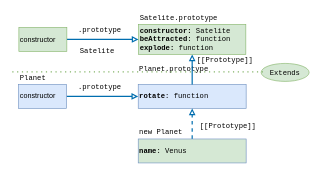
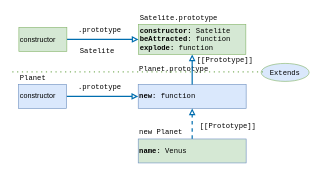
(285, 72) -> (285, 72)
(169, 96) -> (163, 96)
